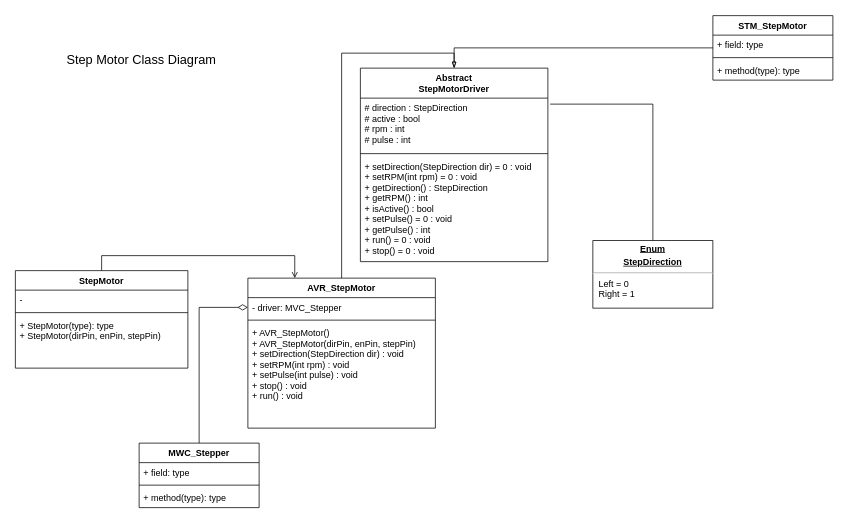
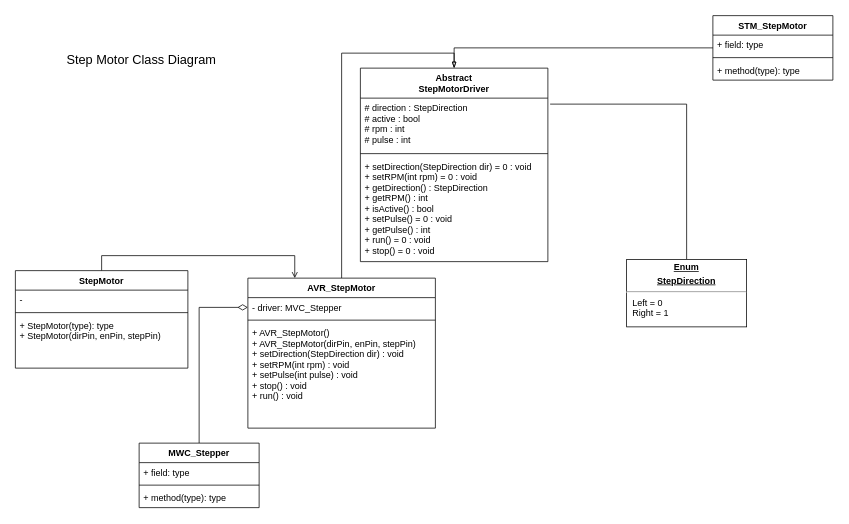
(653, 274) -> (687, 293)
